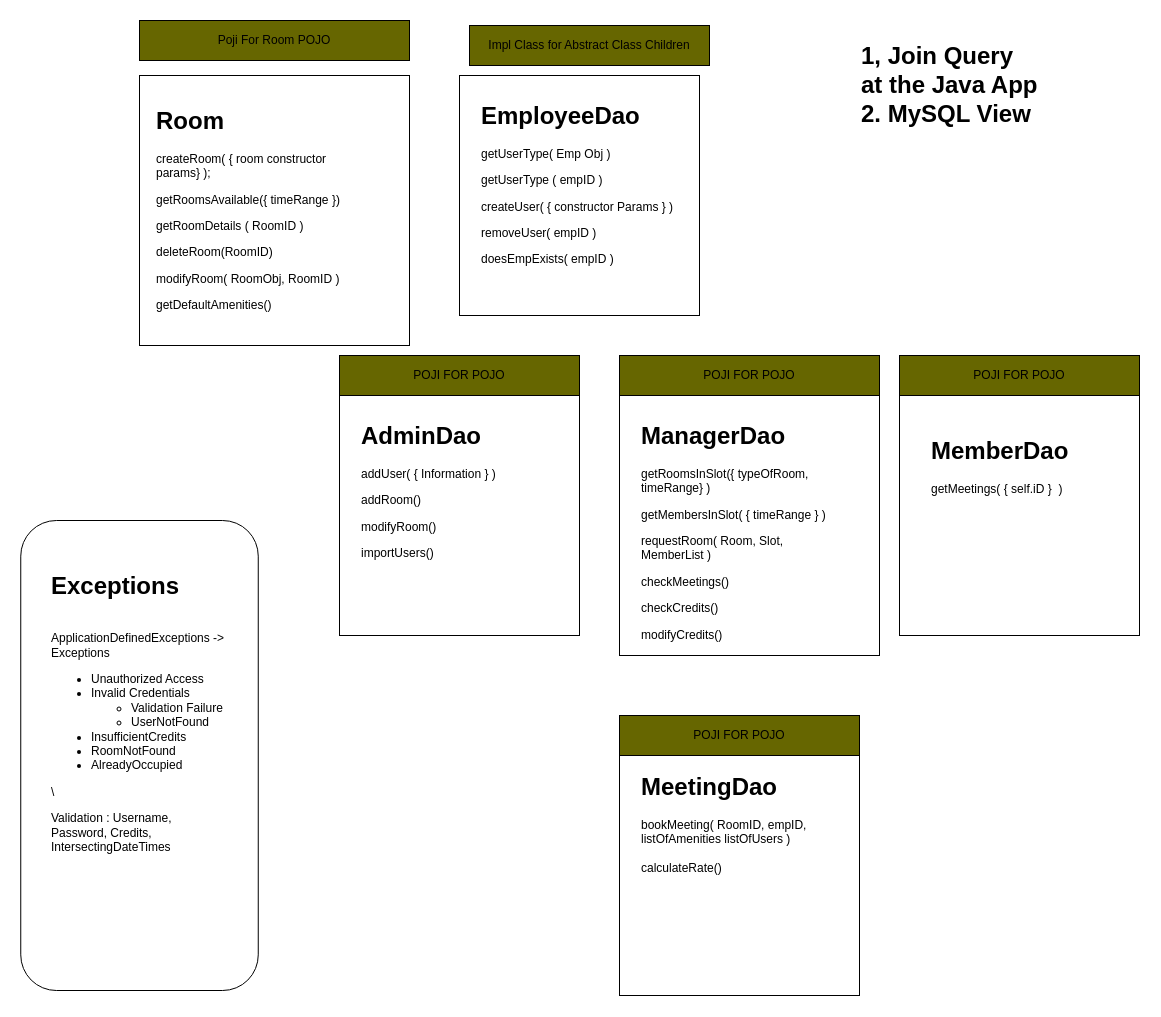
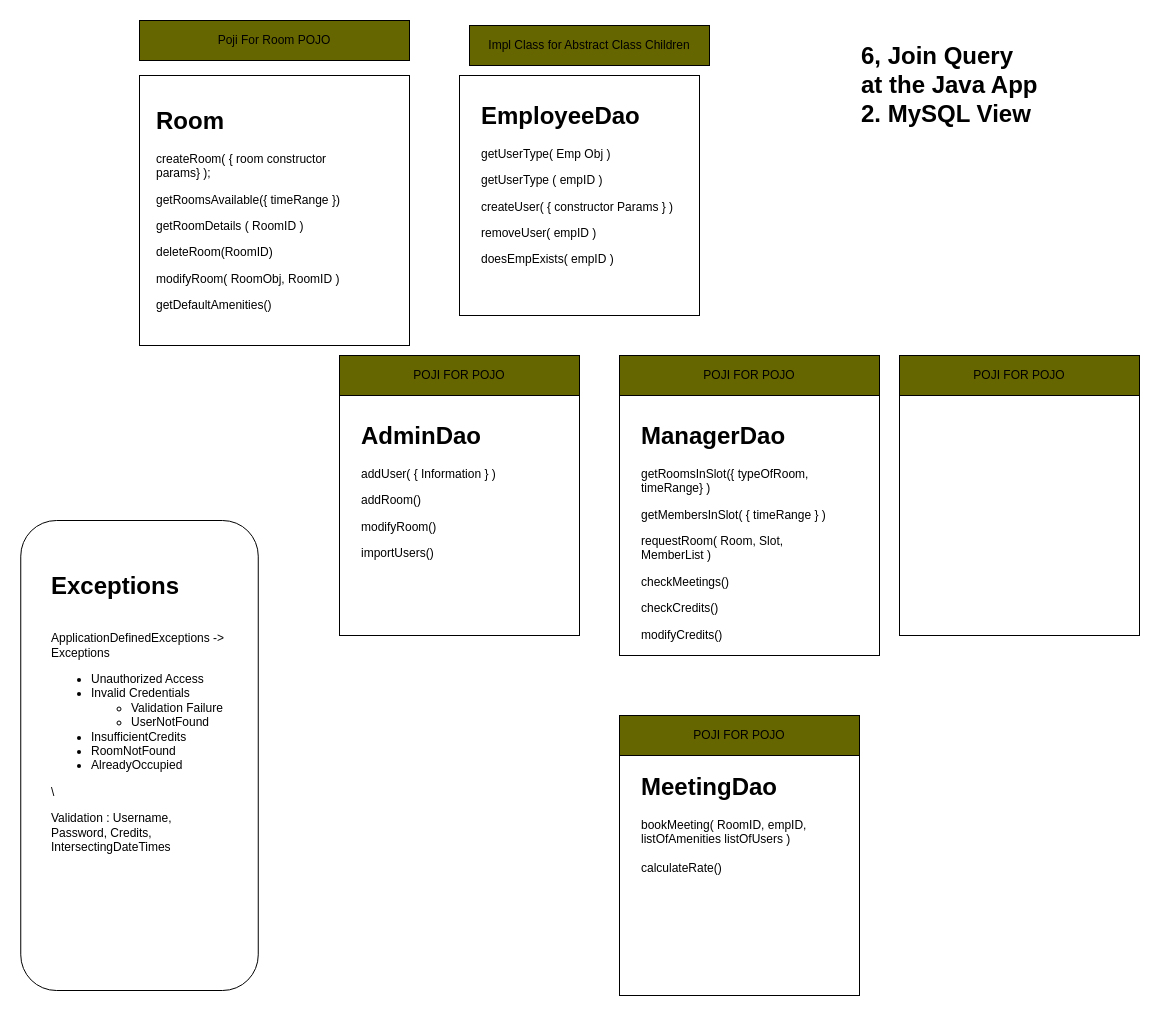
(951, 57) -> (951, 57)
(1030, 531) -> none
